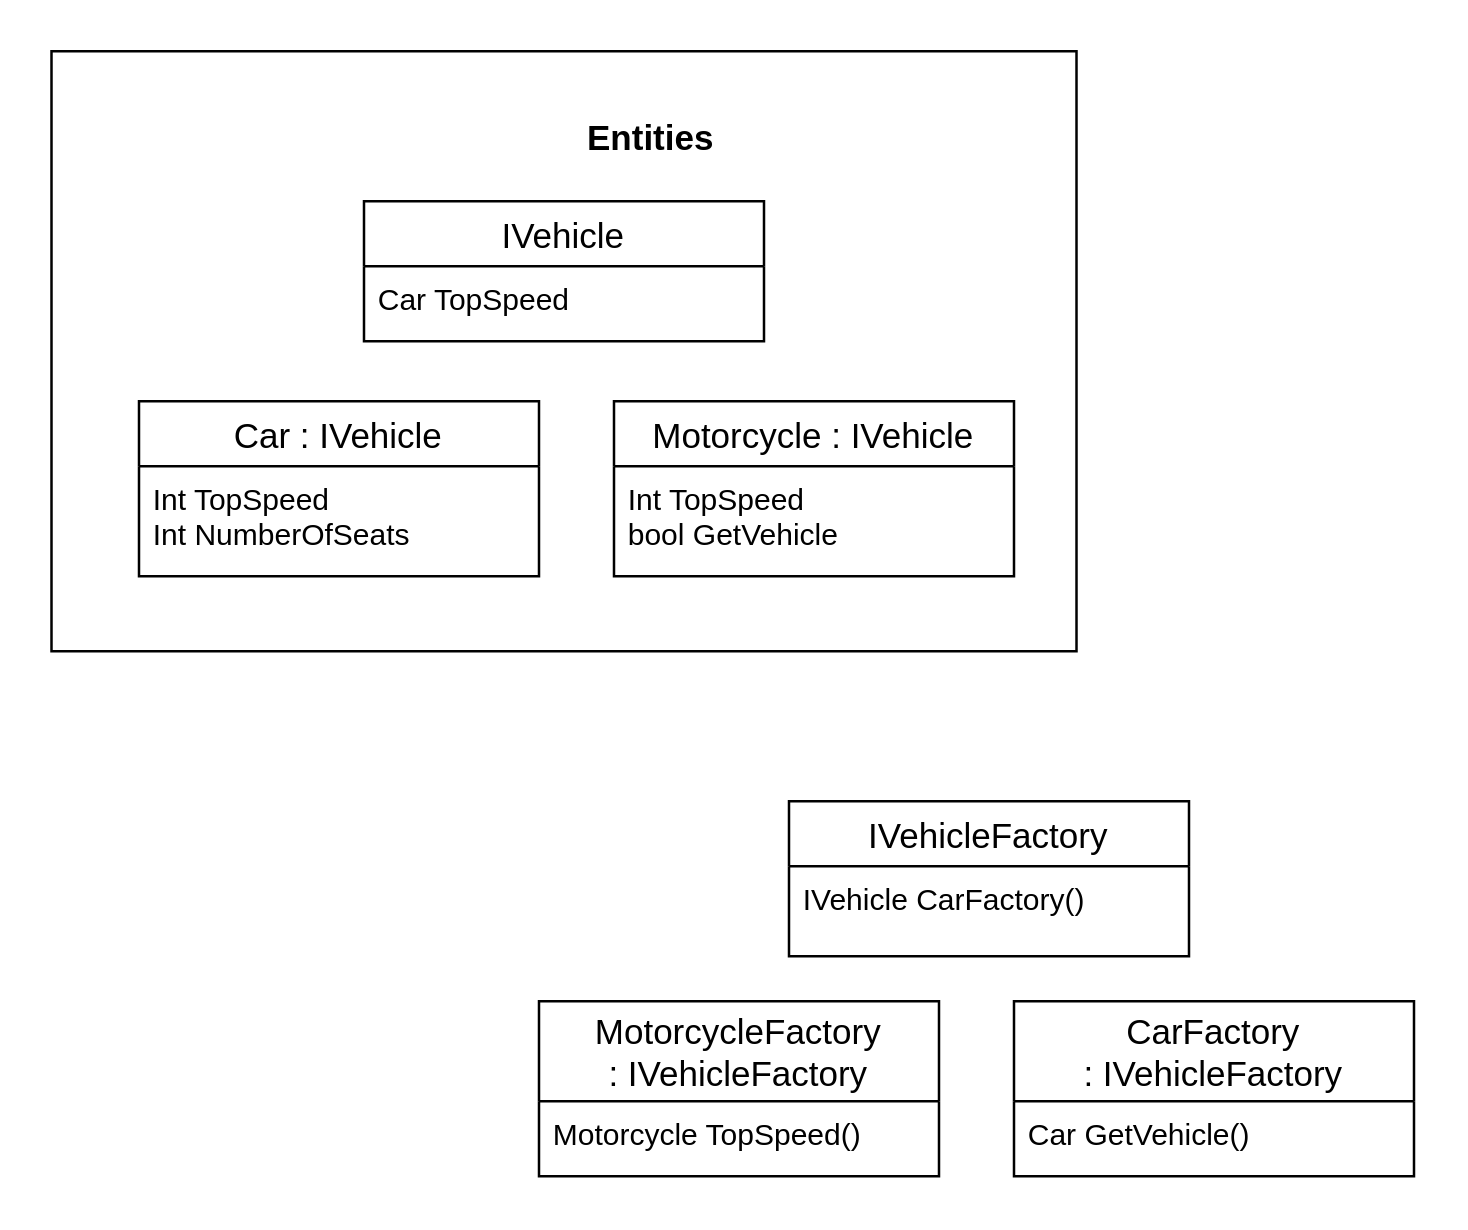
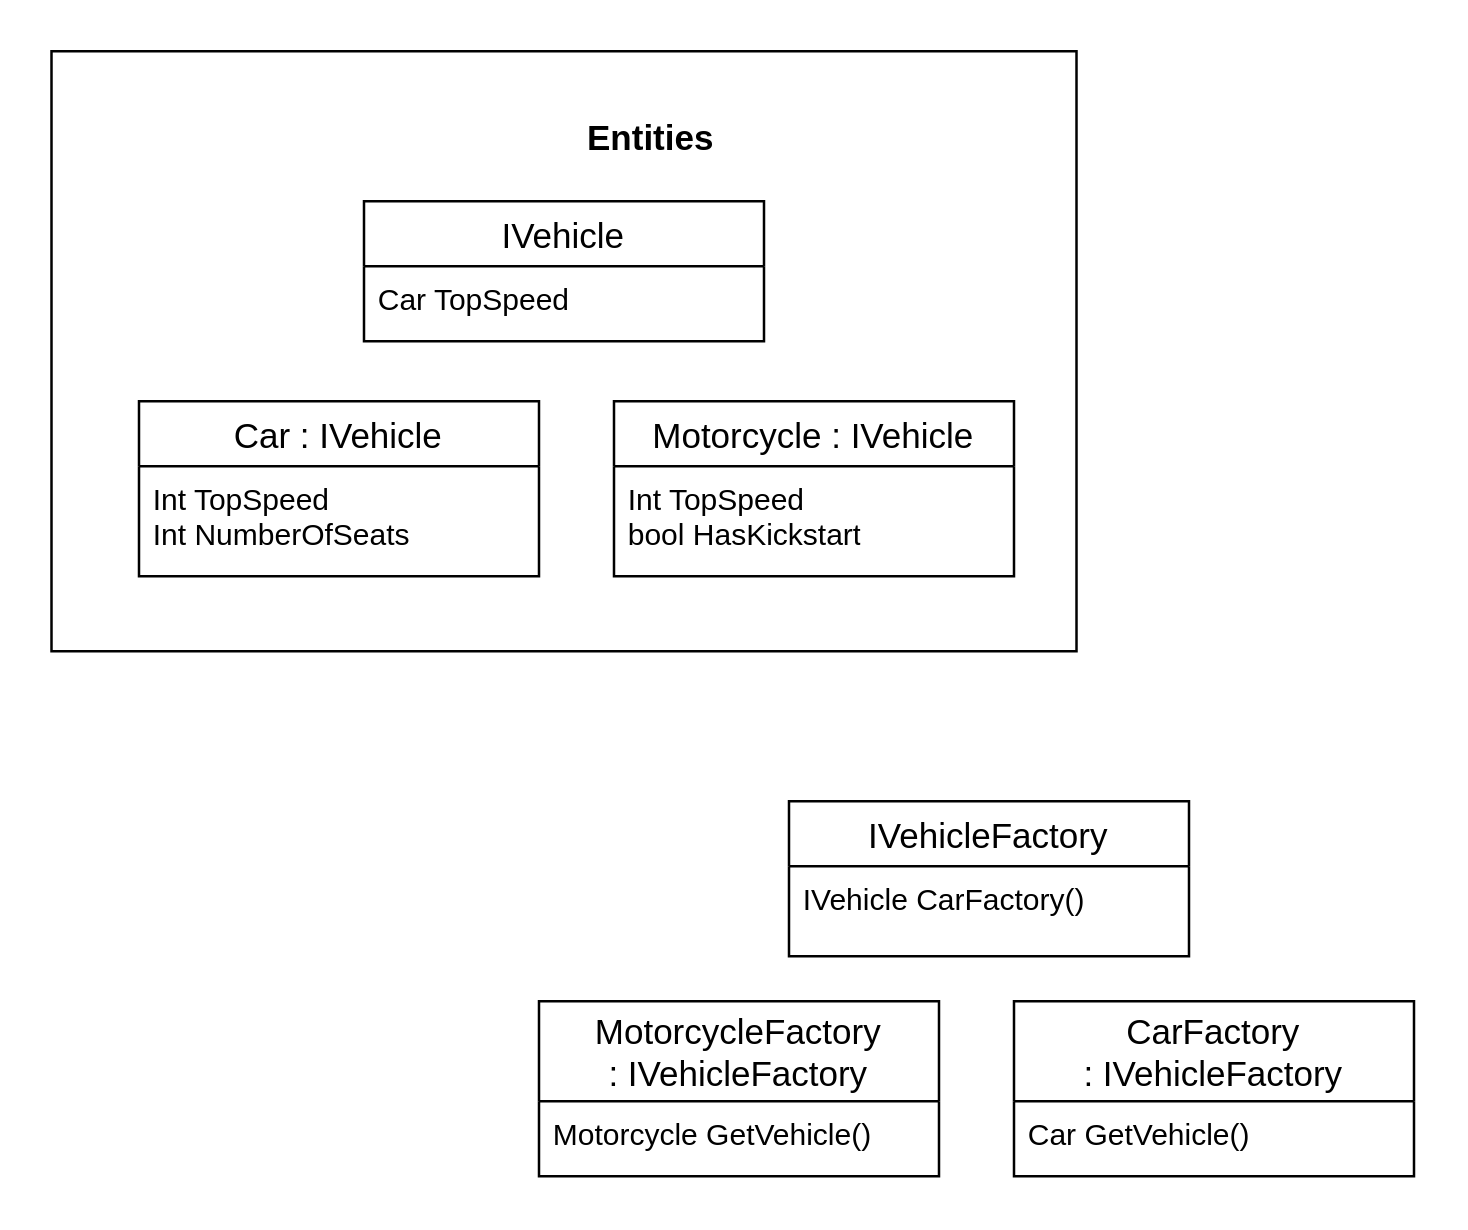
(739, 520) -> (760, 520)
(722, 1137) -> (731, 1137)
